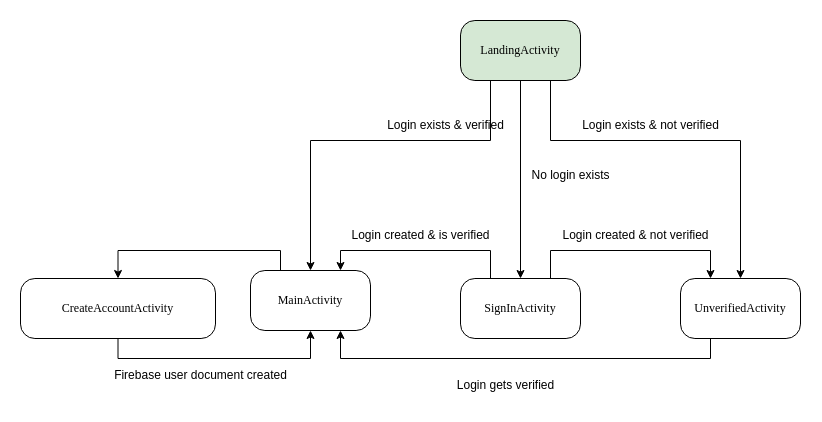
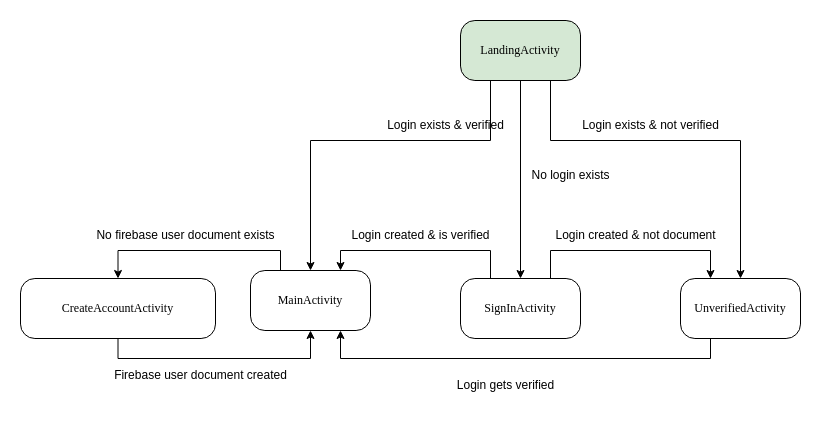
none -> (186, 236)
(636, 236) -> (636, 236)
